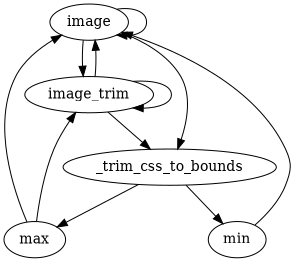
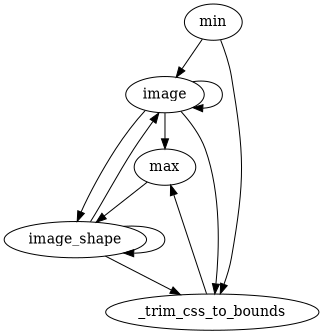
(89, 95) -> (75, 240)
(5, 124) -> (165, 126)
(201, 201) -> (241, 162)
